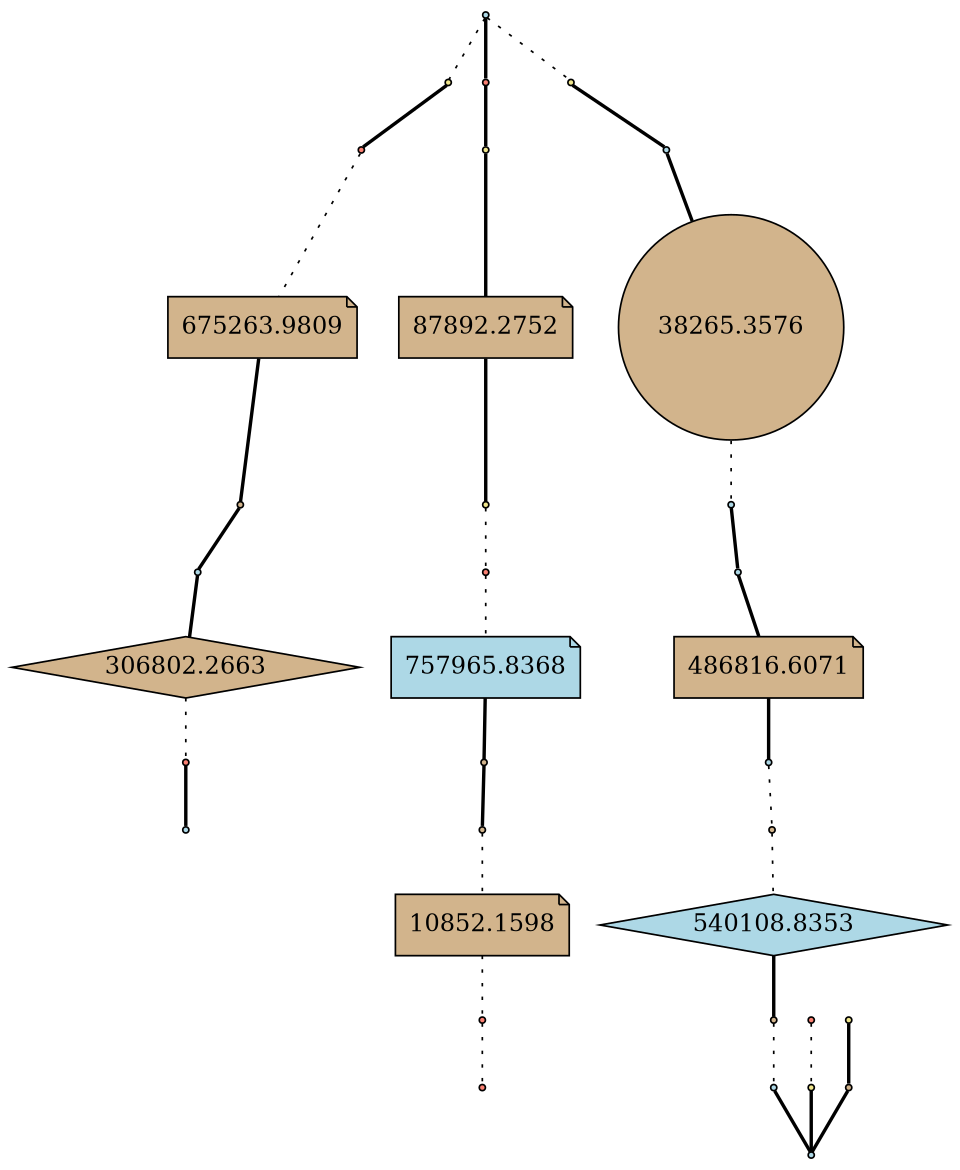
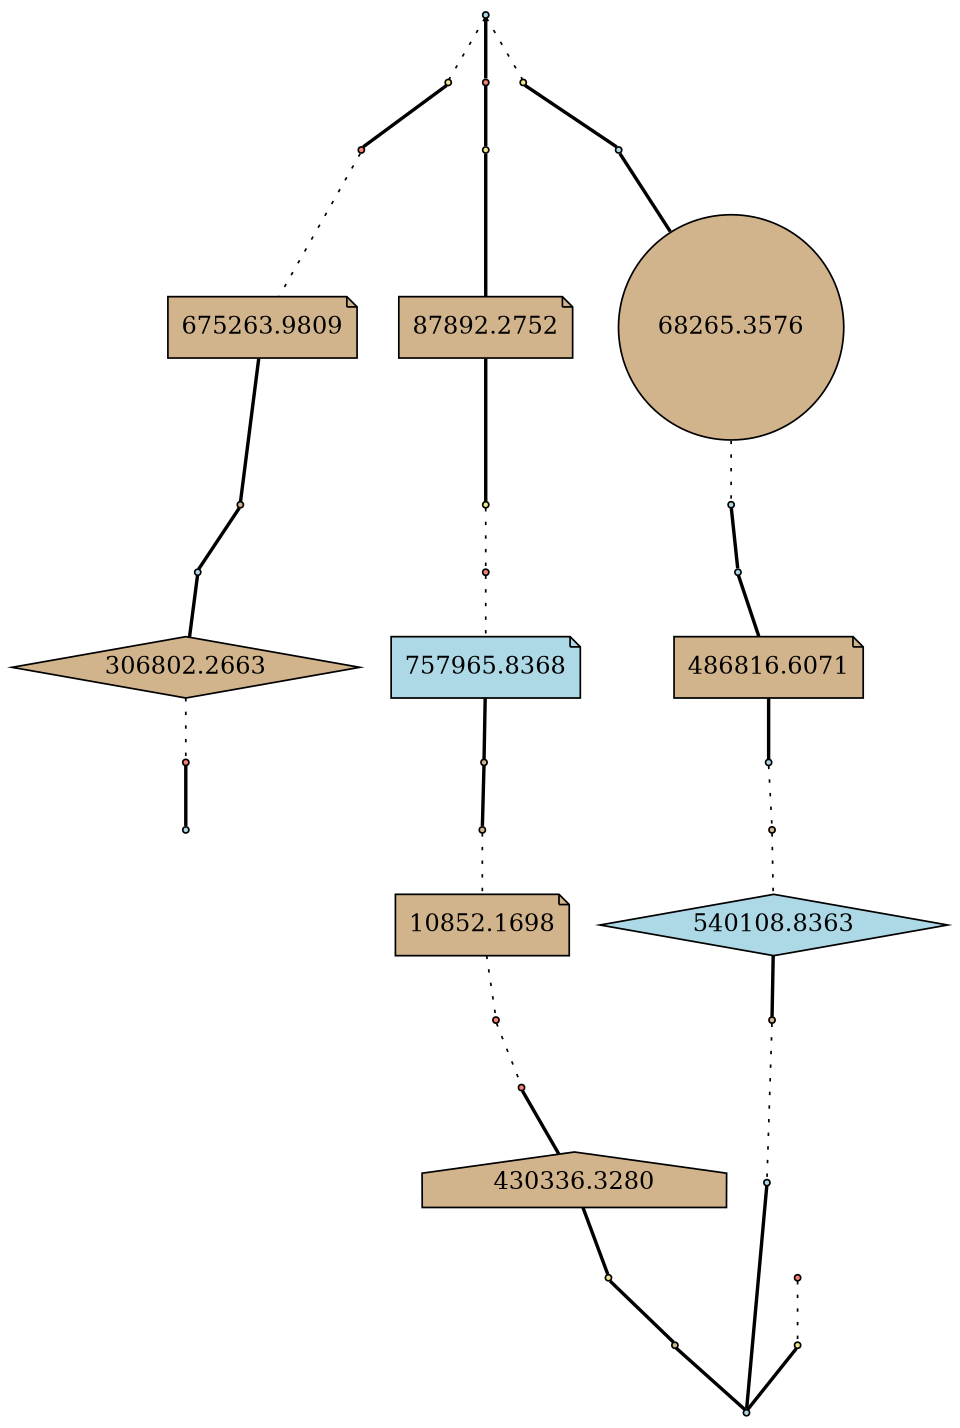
(731, 327) -> (731, 327)
(482, 925) -> (482, 925)
(774, 925) -> (774, 925)
none -> (574, 1183)
